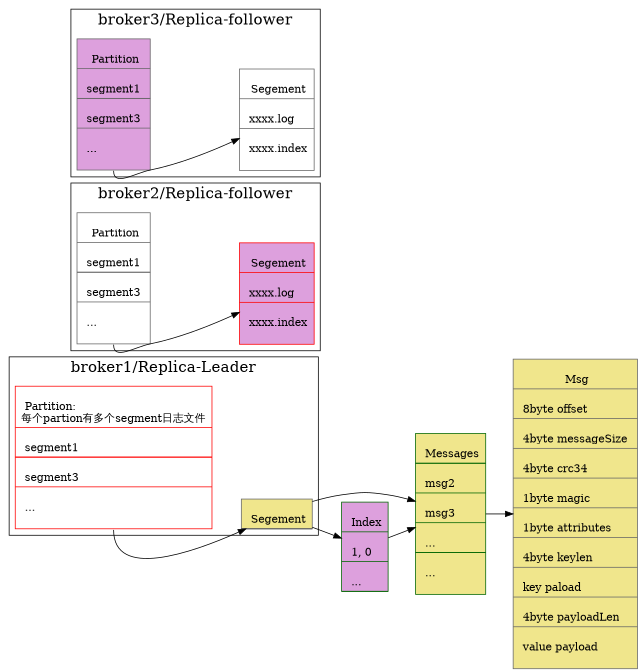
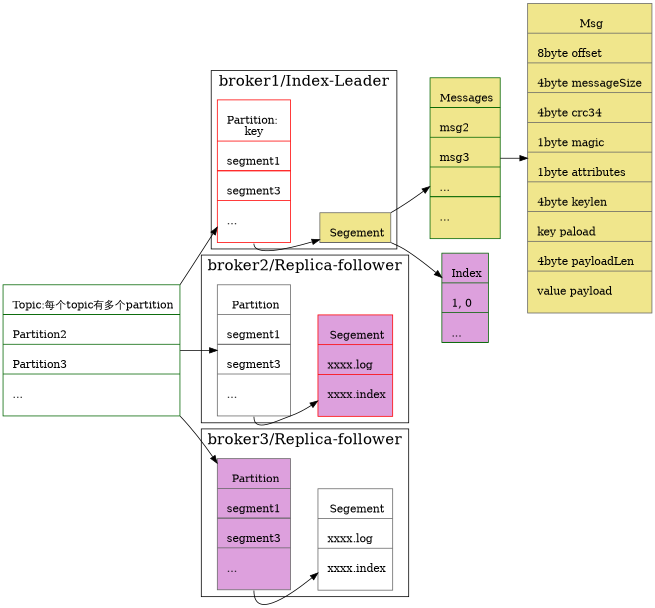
none -> (92, 350)
(164, 368) -> (304, 82)
(114, 418) -> (254, 132)
(398, 534) -> none
